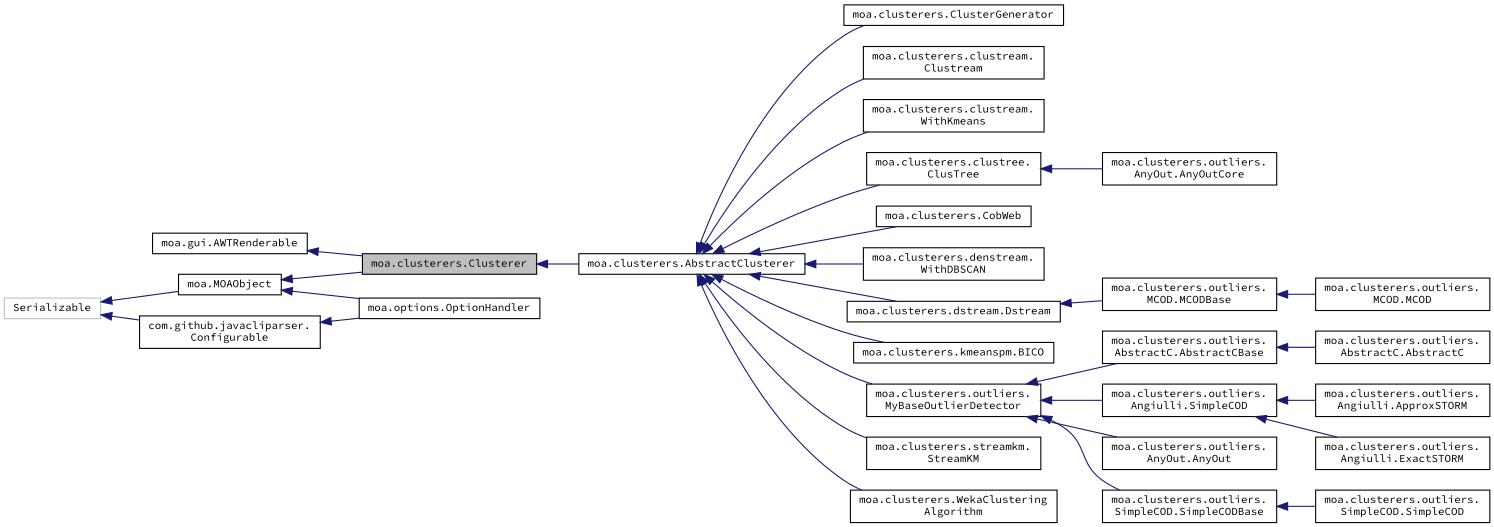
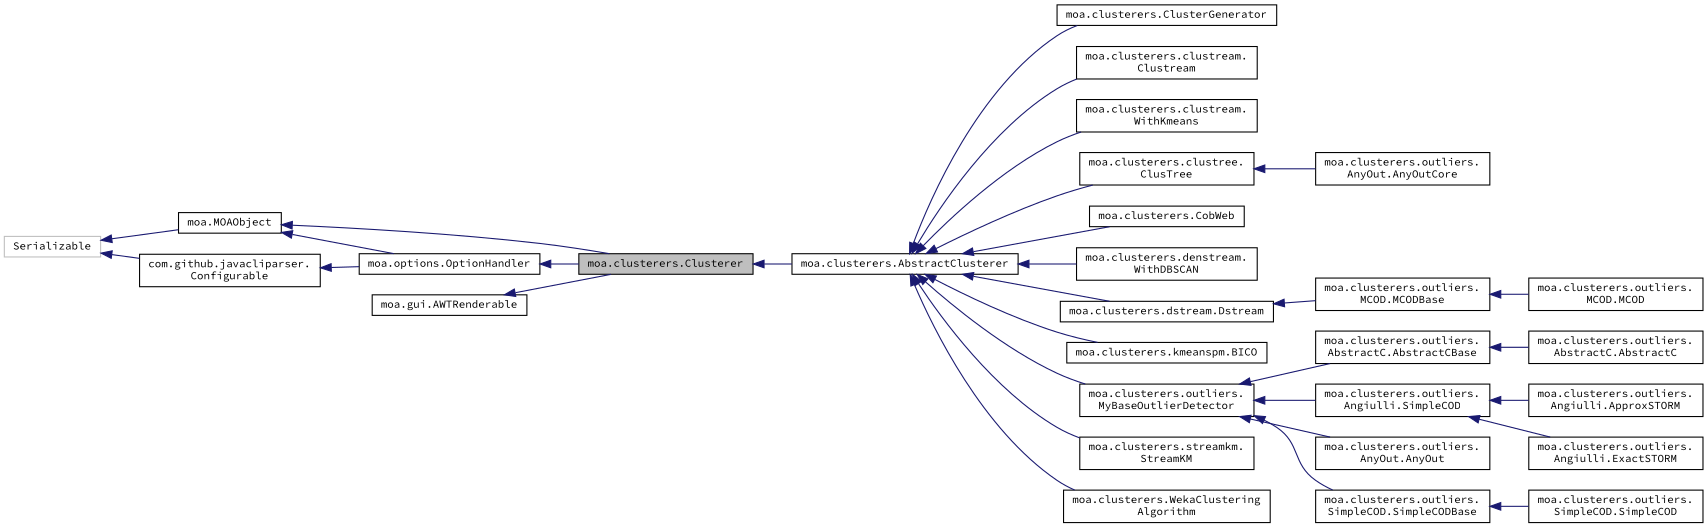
none -> (565, 264)
